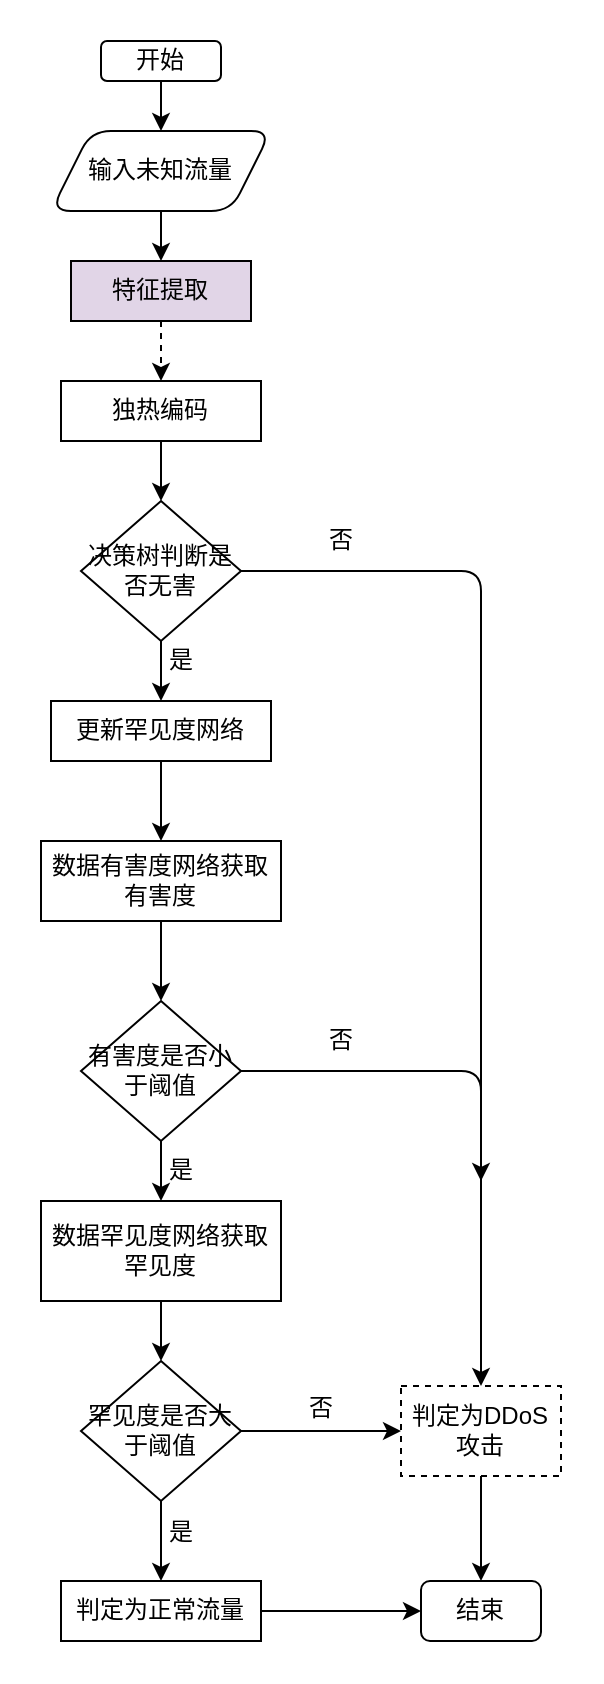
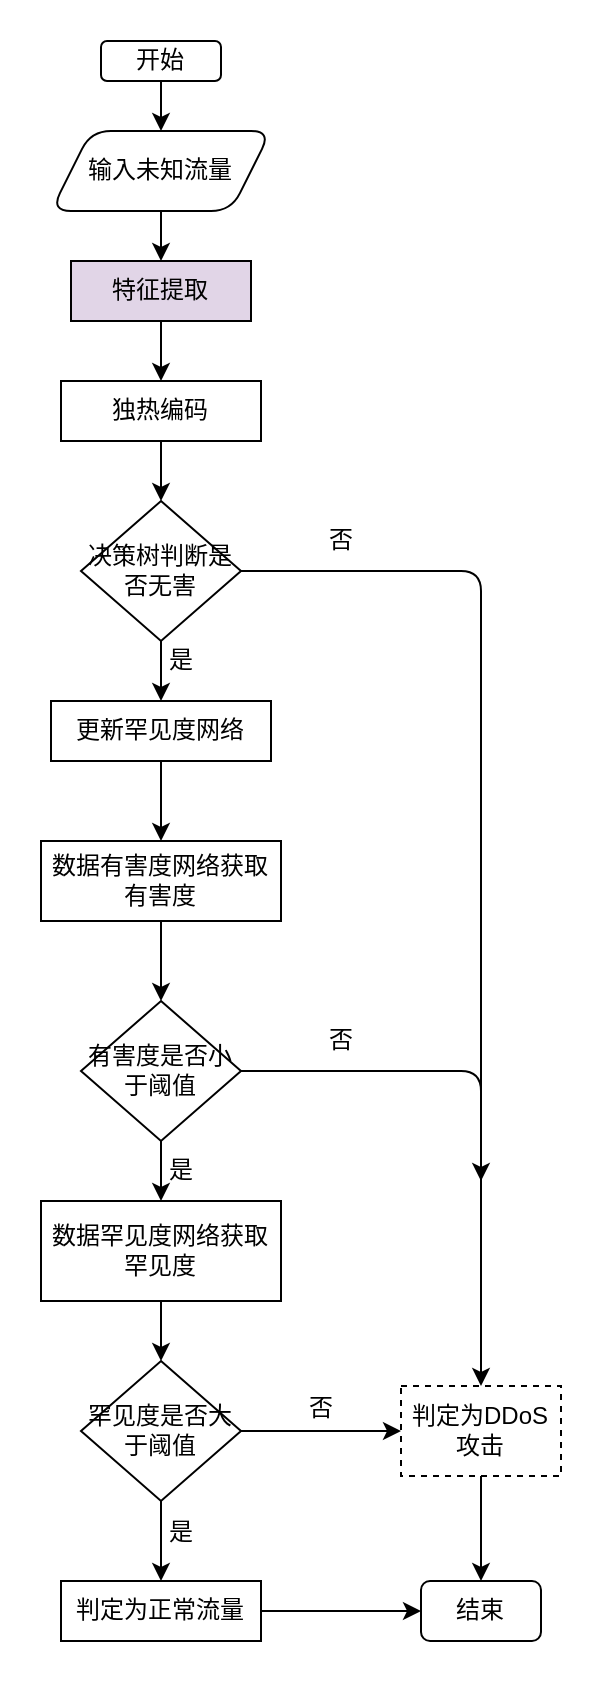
(161, 346) -> (161, 346)
